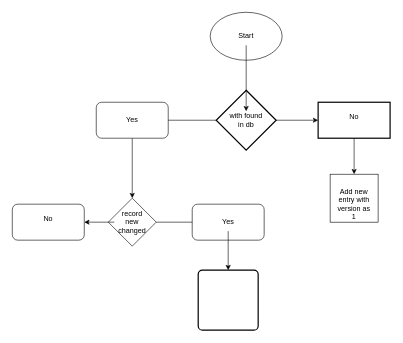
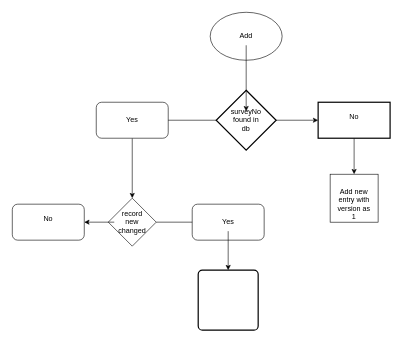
(246, 36) -> (246, 36)
(246, 120) -> (246, 120)
